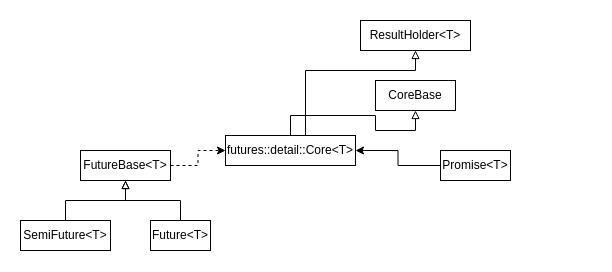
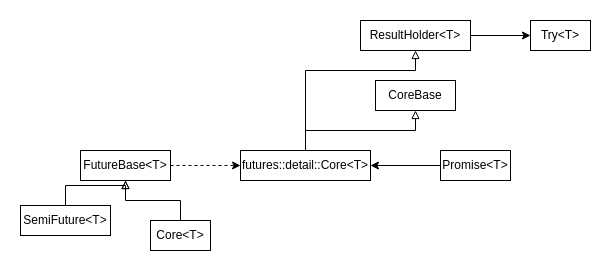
none -> (497, 36)
none -> (561, 36)
(291, 151) -> (306, 166)
(66, 236) -> (66, 221)
(181, 236) -> (181, 236)
